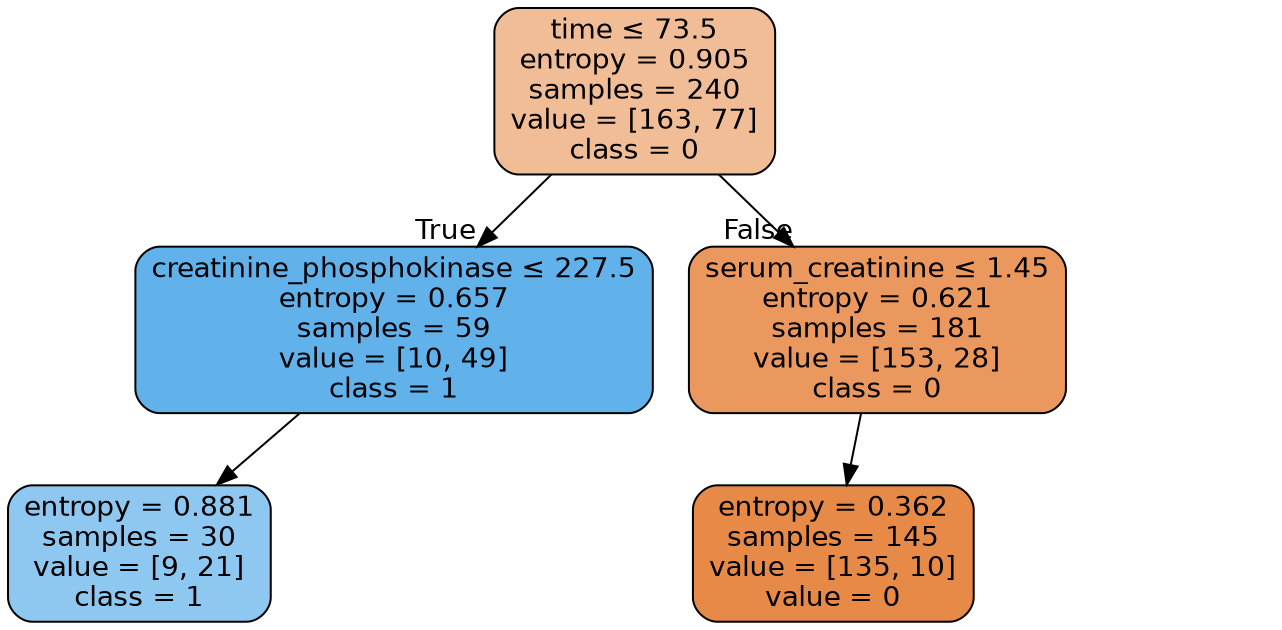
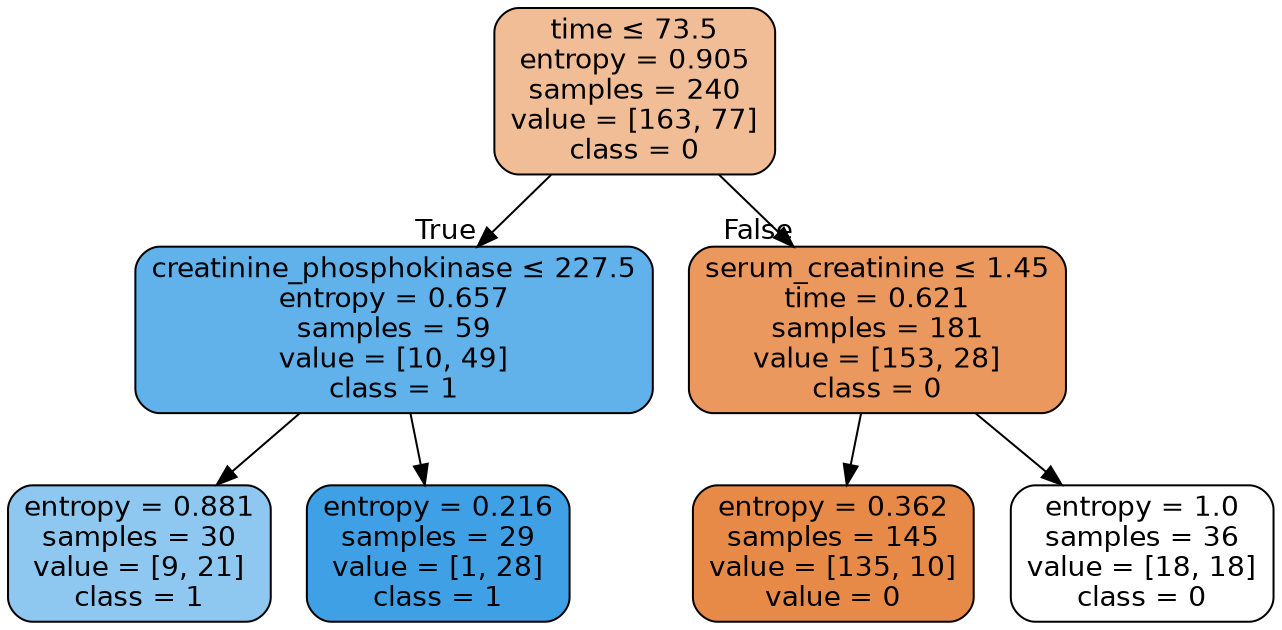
(877, 299) -> (877, 299)
none -> (438, 554)
none -> (1142, 554)
